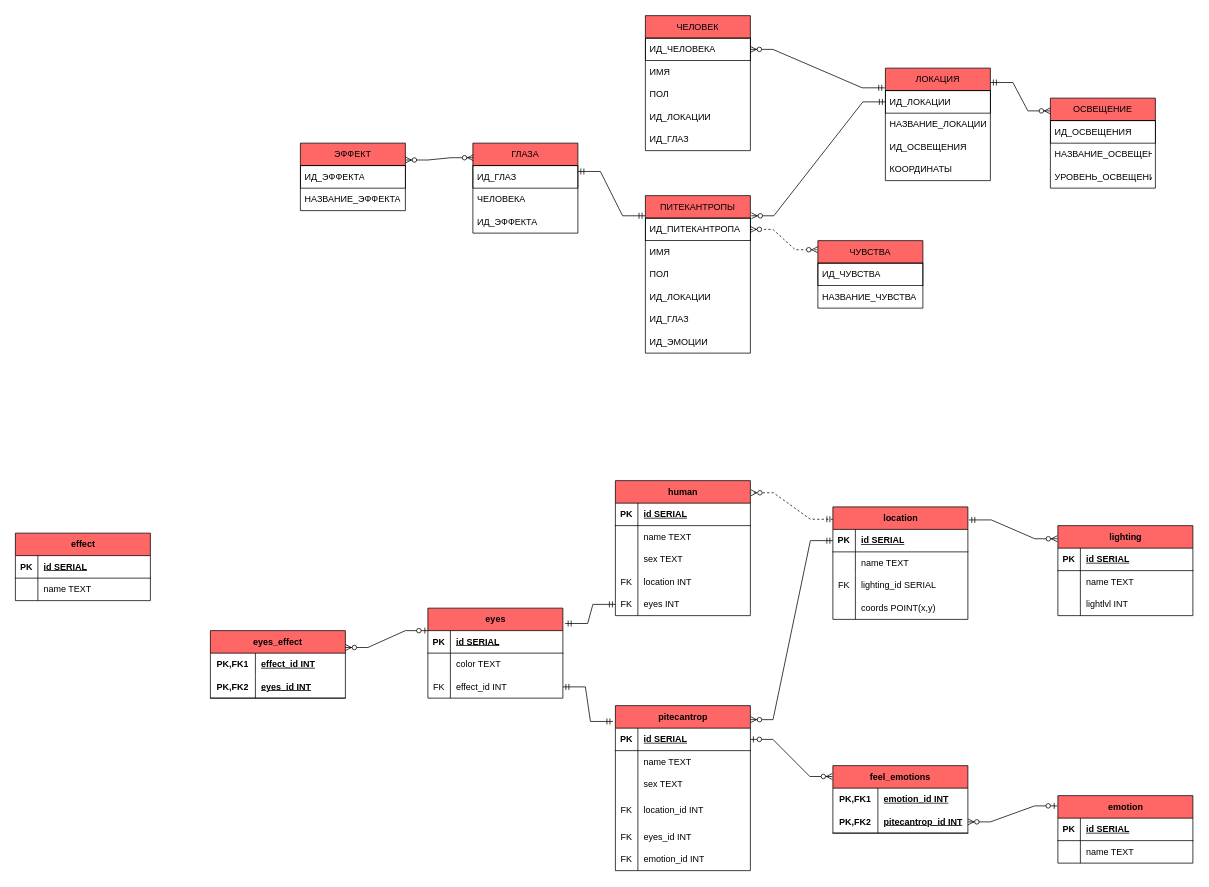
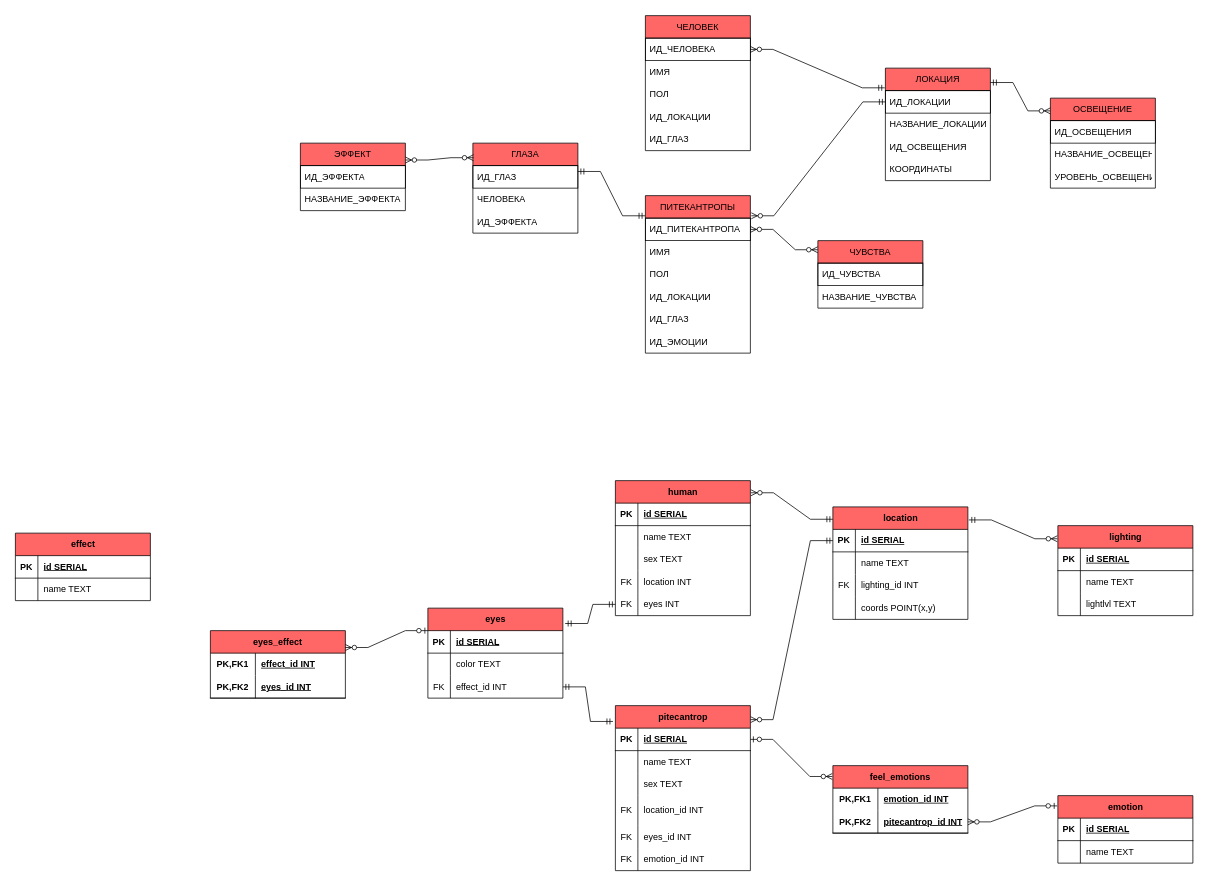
(783, 239) -> (783, 239)
(795, 508) -> (795, 508)
(901, 585) -> (893, 585)
(1111, 604) -> (1113, 604)
